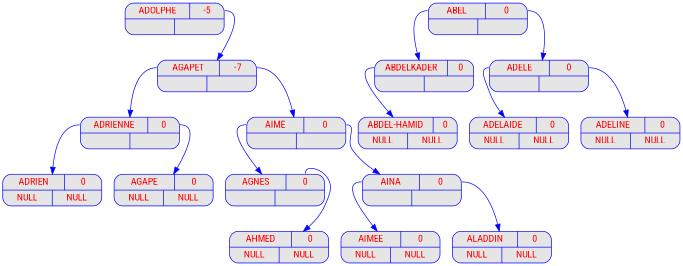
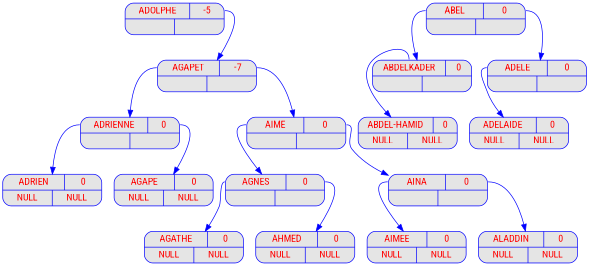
(630, 133) -> none
none -> (194, 247)
